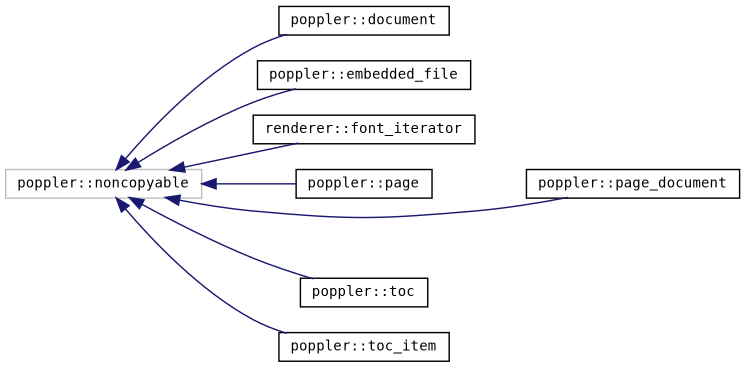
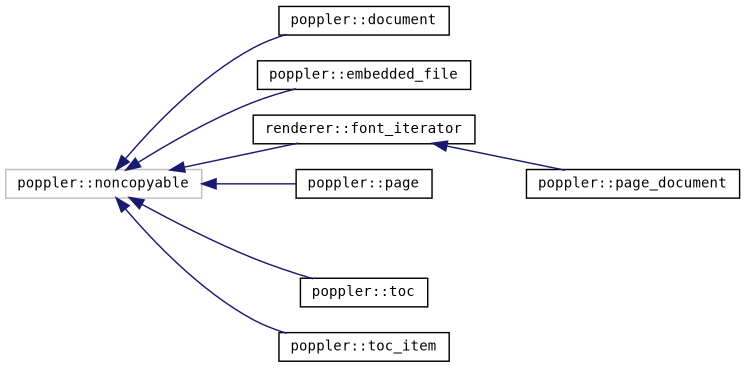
(374, 217) -> (506, 158)
